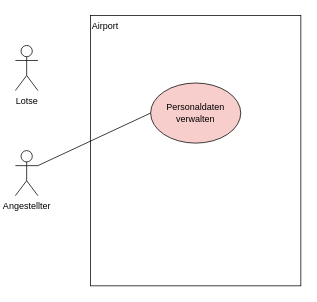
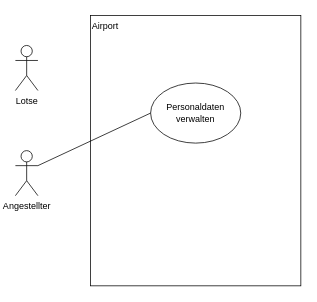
(195, 113) -> (195, 113)
